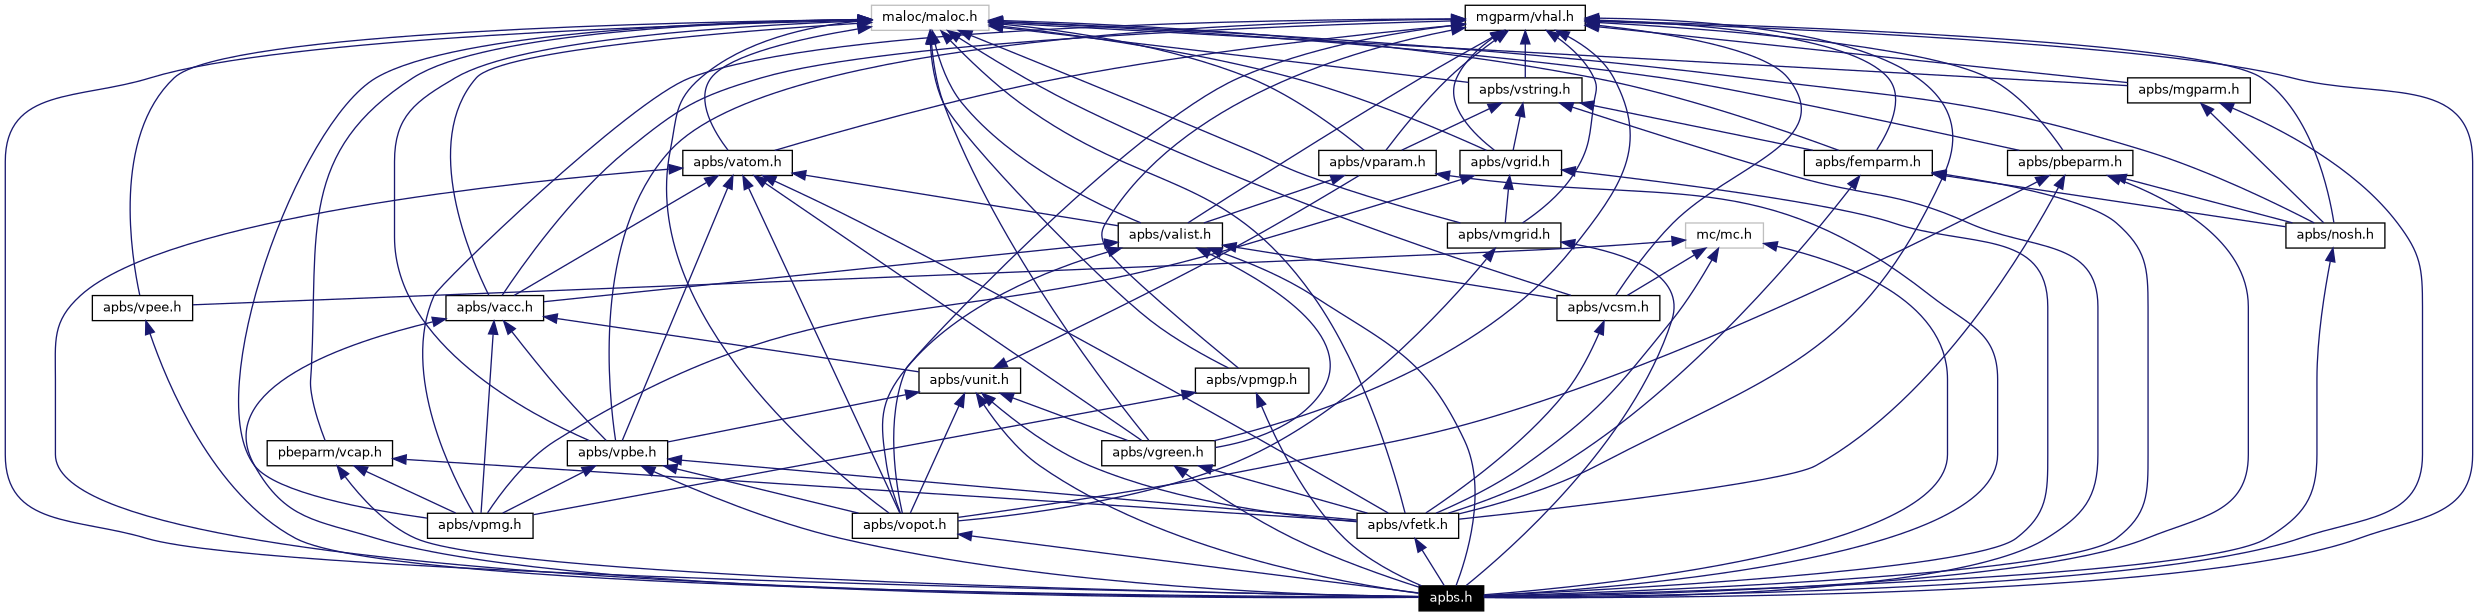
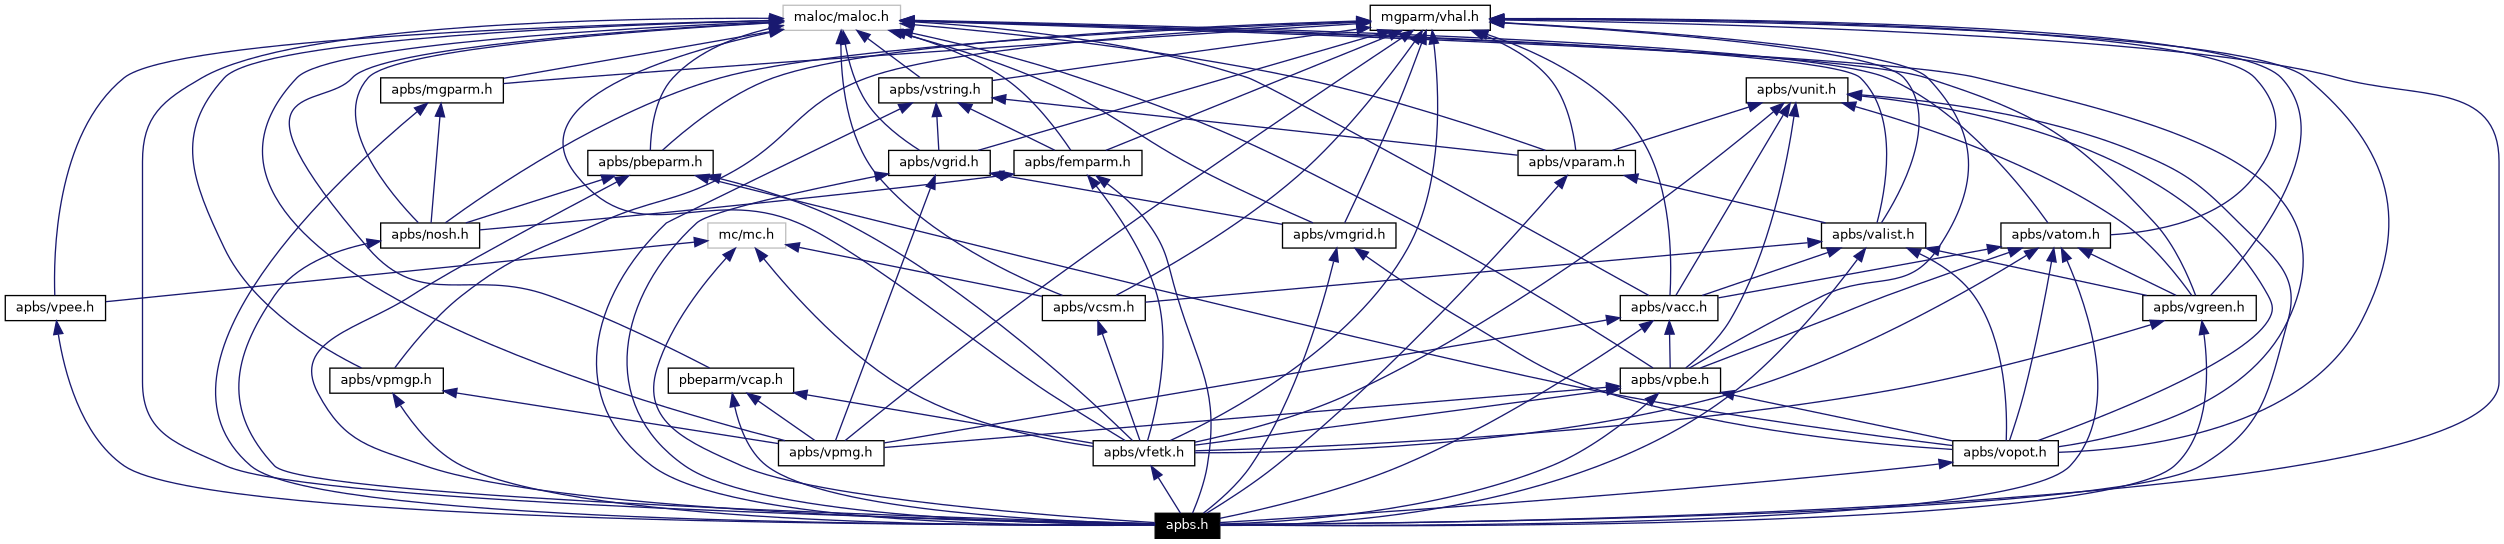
(962, 201) -> none
(702, 340) -> (1727, 210)
